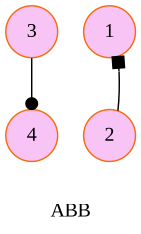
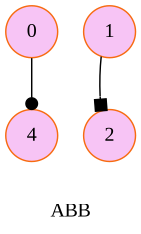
(32, 32) -> (32, 32)
(119, 91) -> (100, 76)
